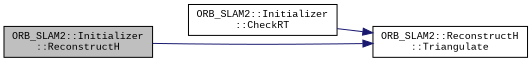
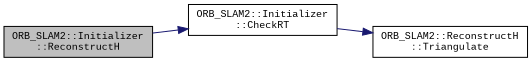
(258, 44) -> (165, 32)
